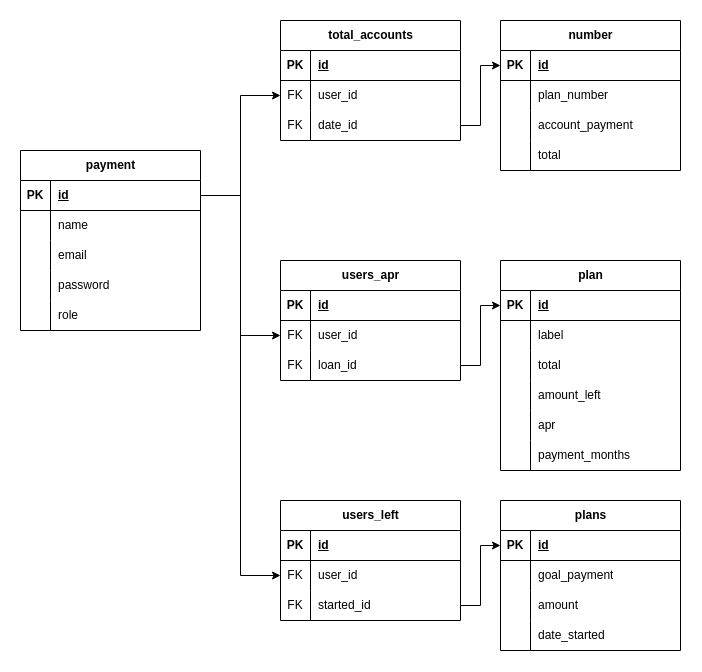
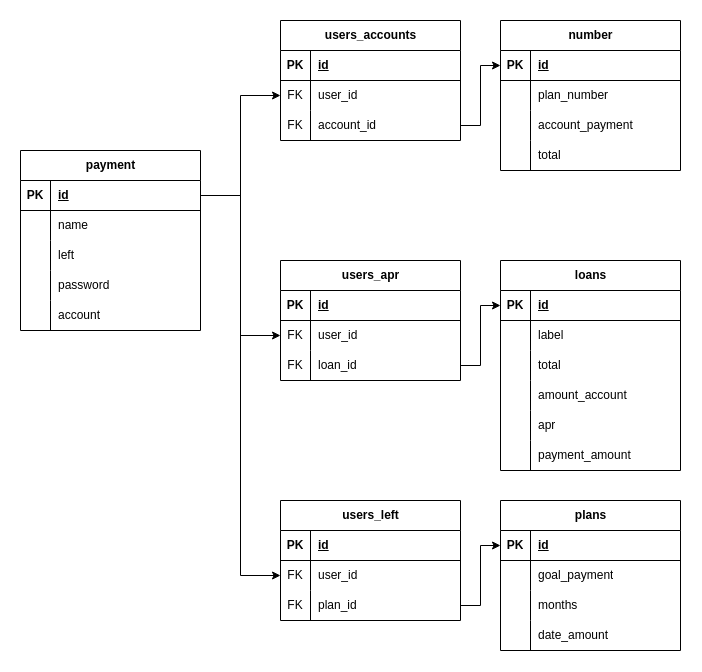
(371, 36) -> (371, 36)
(340, 126) -> (351, 126)
(72, 256) -> (70, 256)
(591, 276) -> (591, 276)
(70, 316) -> (82, 316)
(574, 396) -> (586, 396)
(586, 456) -> (586, 456)
(351, 606) -> (339, 606)
(559, 606) -> (559, 606)
(579, 636) -> (575, 636)
